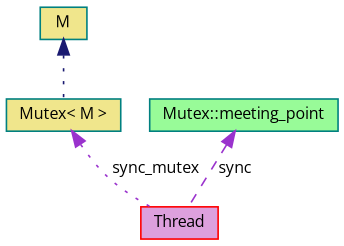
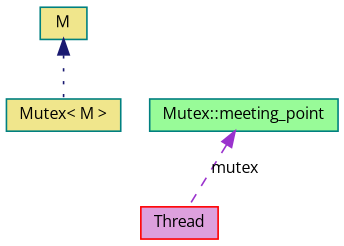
(233, 169) -> (233, 169)
(112, 181) -> none
